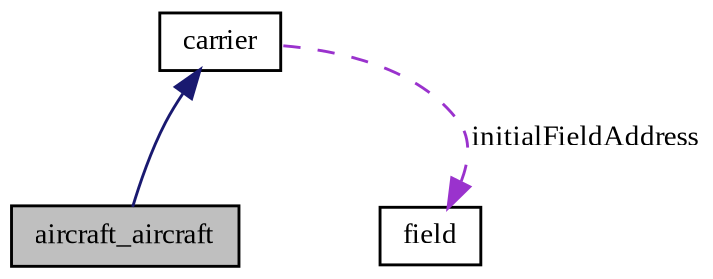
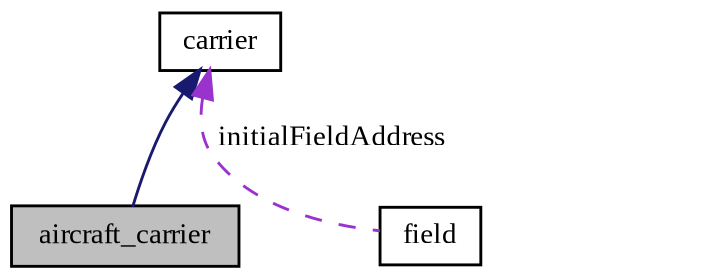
(407, 79) -> (261, 197)
(125, 236) -> (125, 236)
